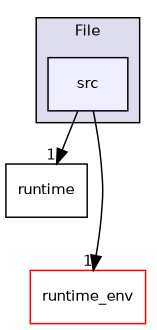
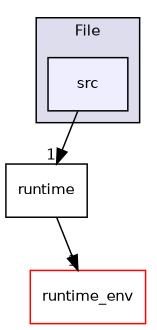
(103, 183) -> (65, 237)
